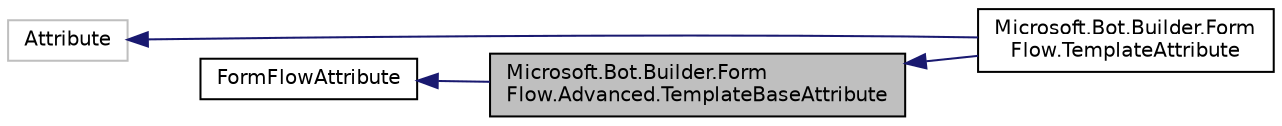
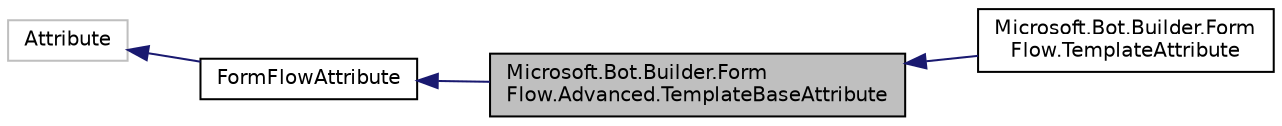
(563, 36) -> (174, 57)
